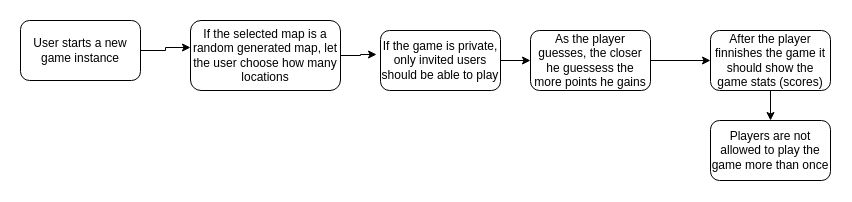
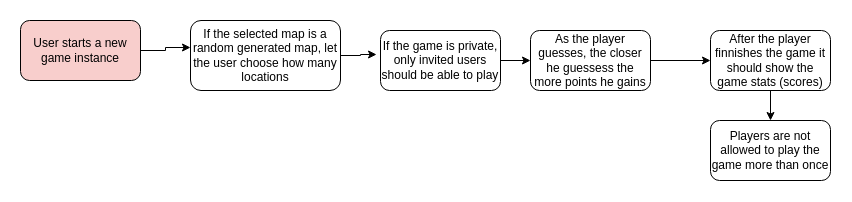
(81, 51) -> (81, 51)
